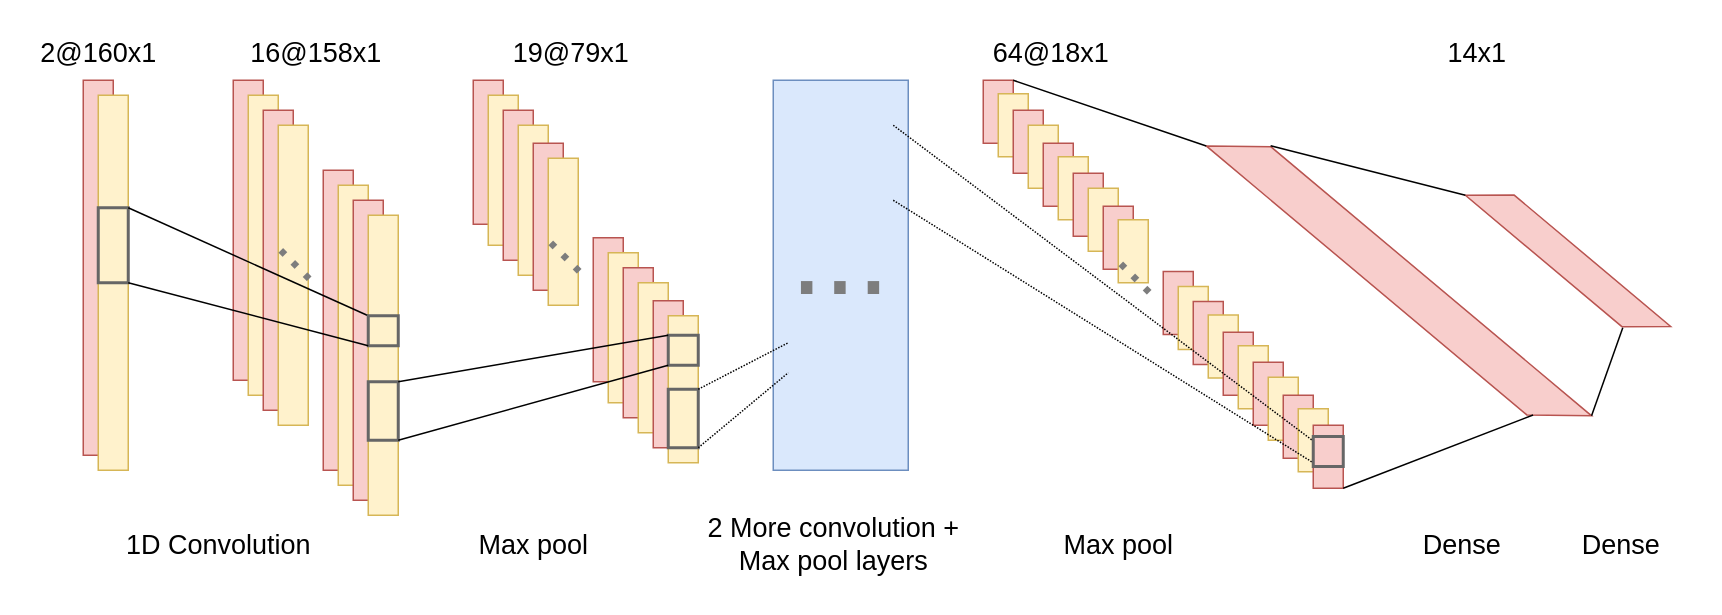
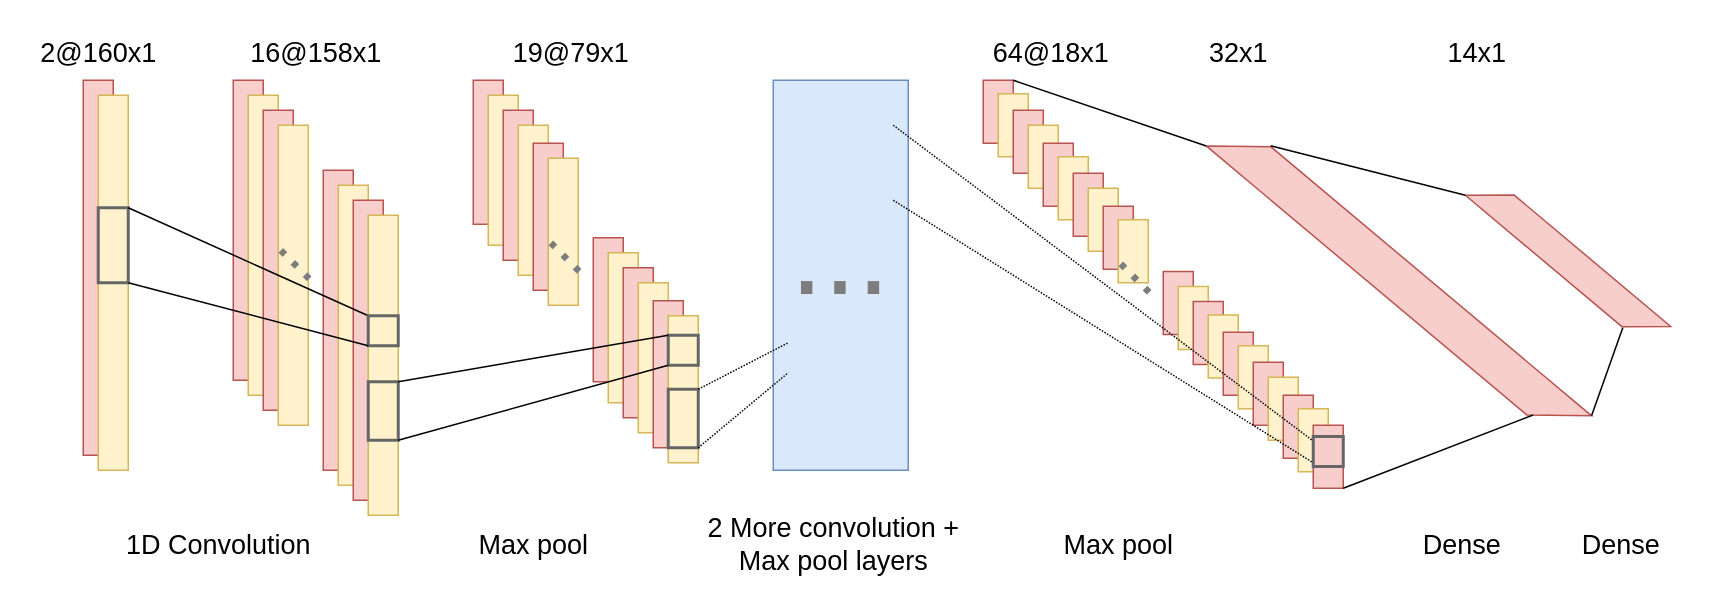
none -> (1238, 53)
